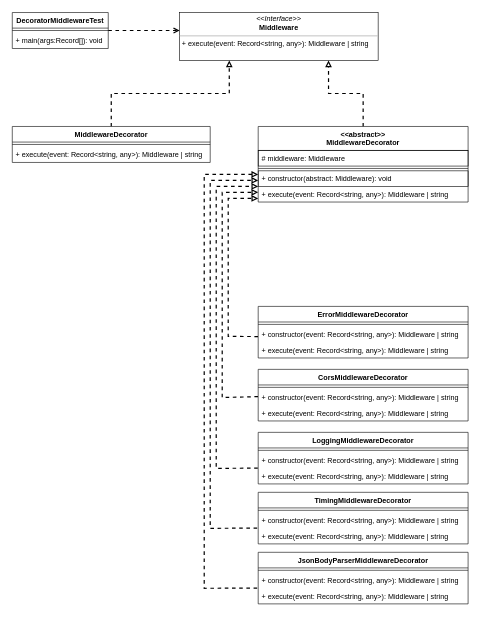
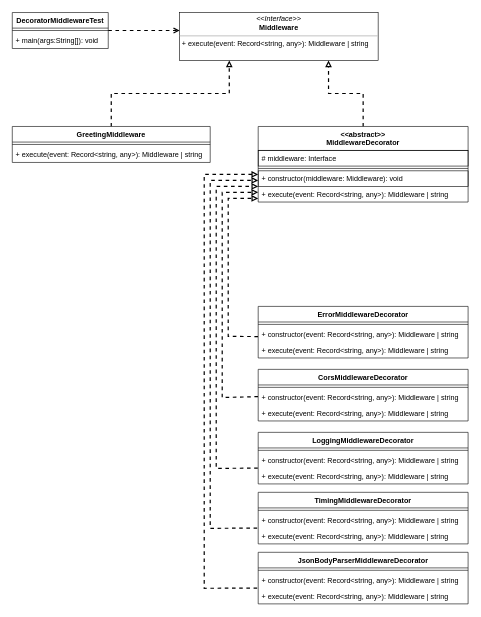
(64, 41) -> (63, 41)
(111, 134) -> (111, 134)
(303, 158) -> (303, 158)
(337, 179) -> (339, 179)
